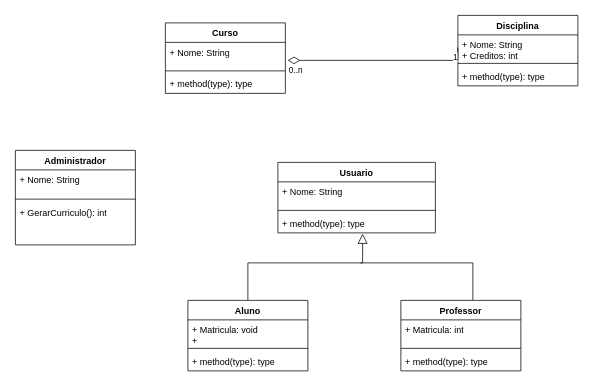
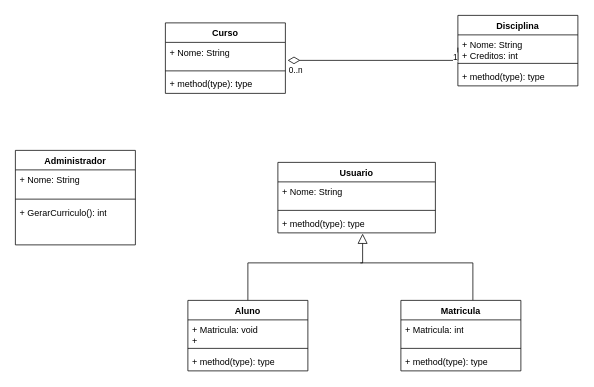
(461, 311) -> (461, 311)
